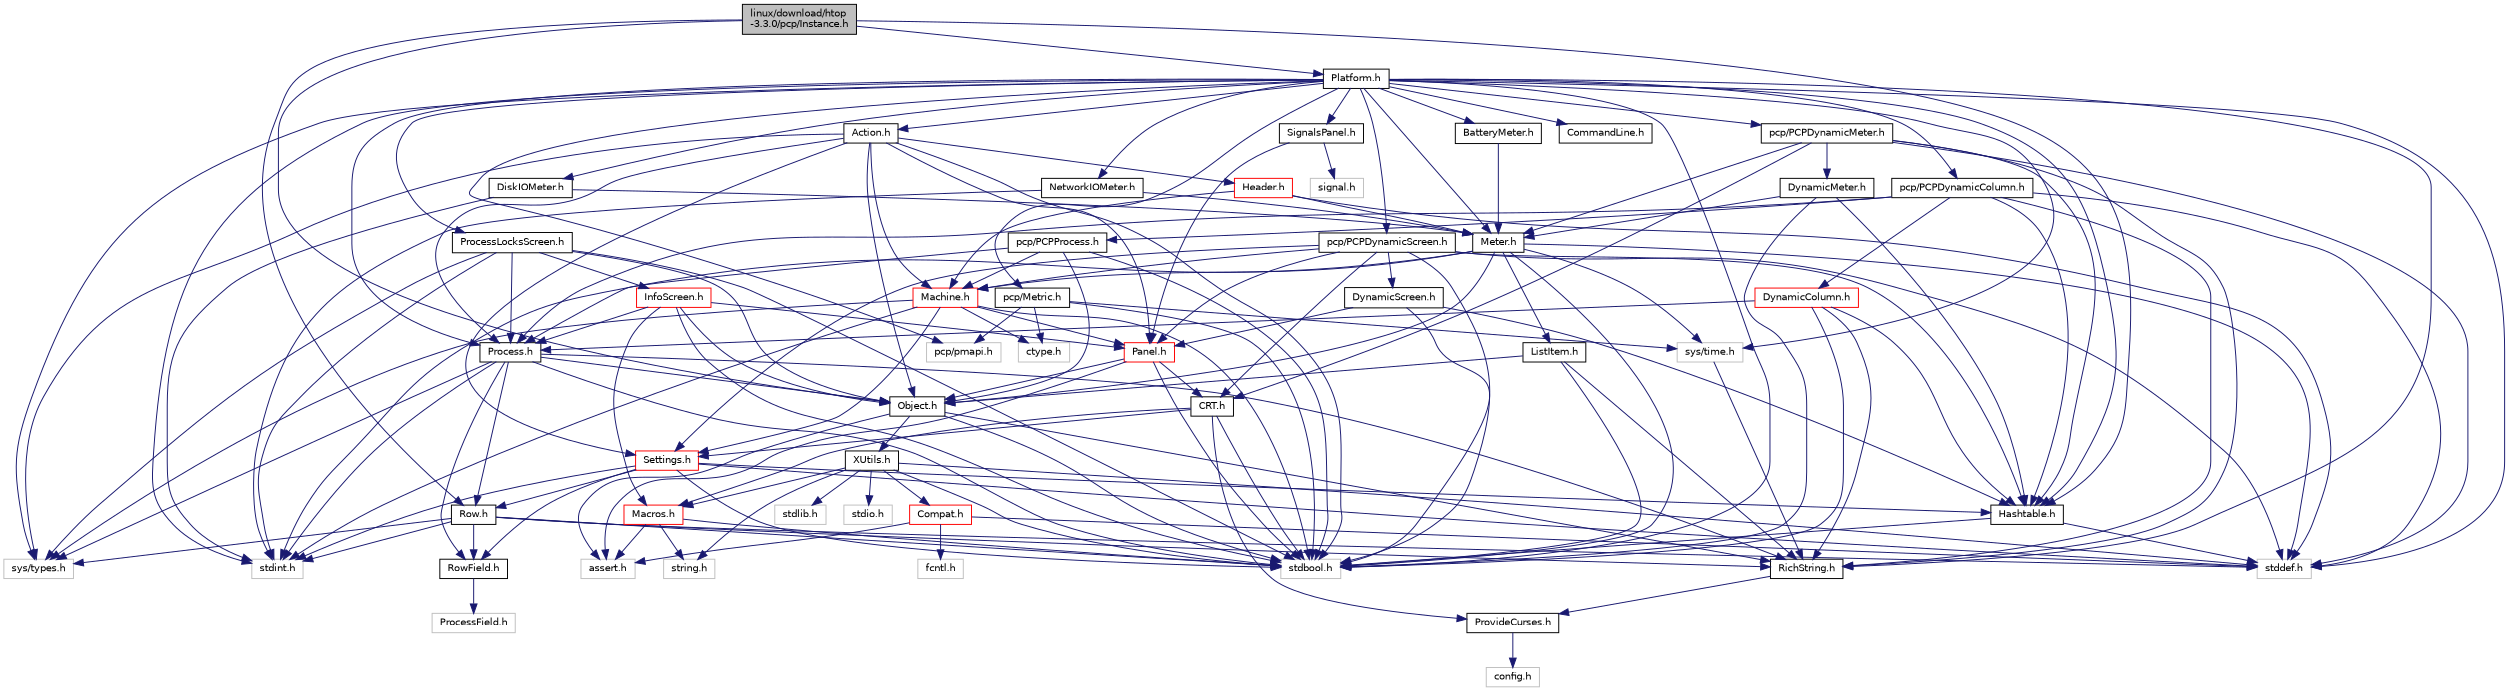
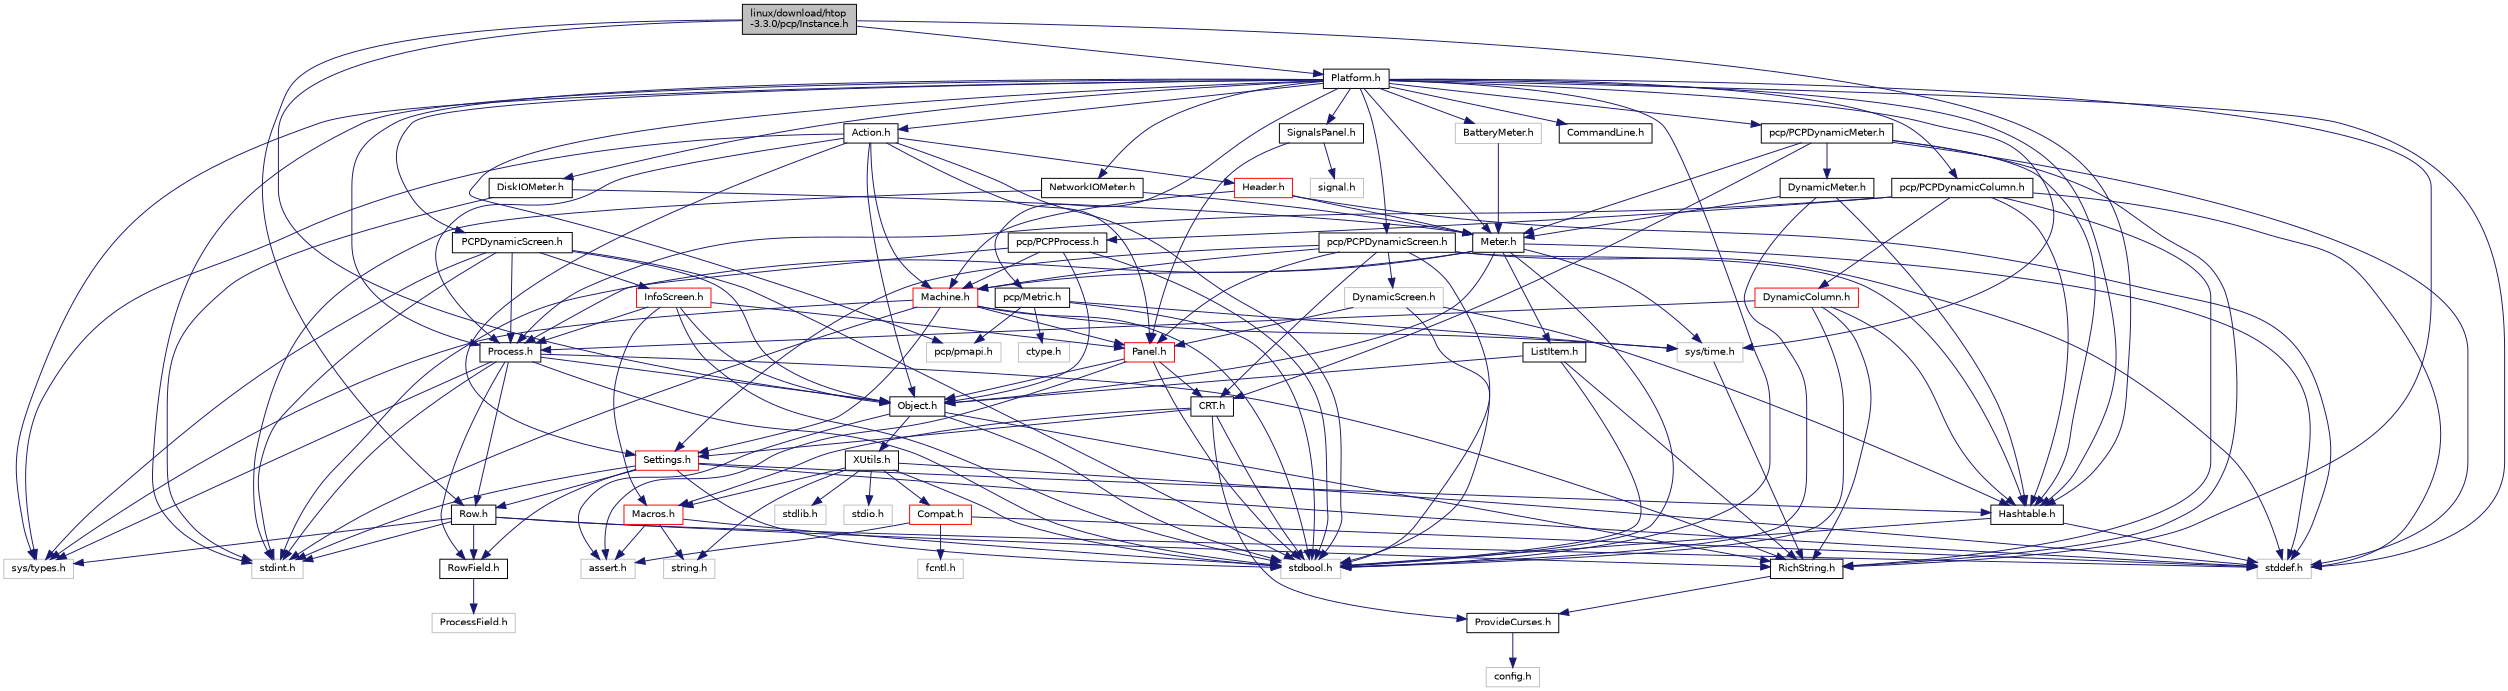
(1498, 133) -> (1498, 133)
(512, 243) -> (512, 243)
(1394, 298) -> (1394, 298)
(990, 323) -> (1322, 333)
(883, 541) -> none
